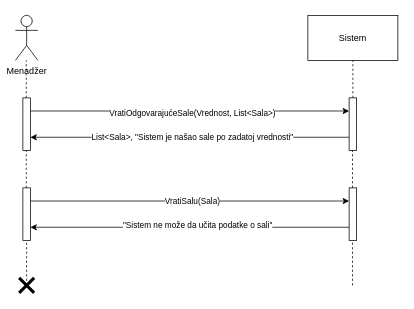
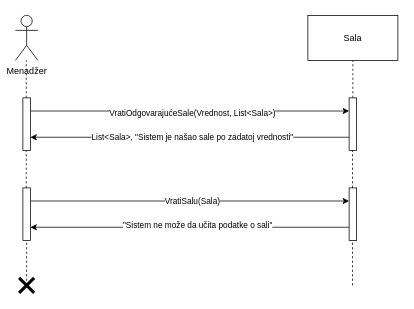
(353, 38) -> (353, 38)
